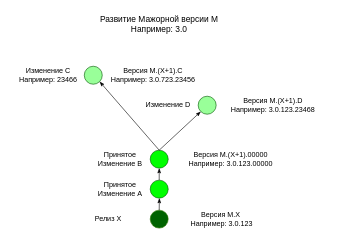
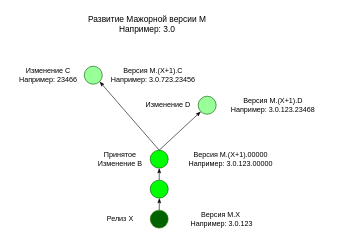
(159, 24) -> (147, 24)
(120, 189) -> none
(108, 219) -> (120, 219)
